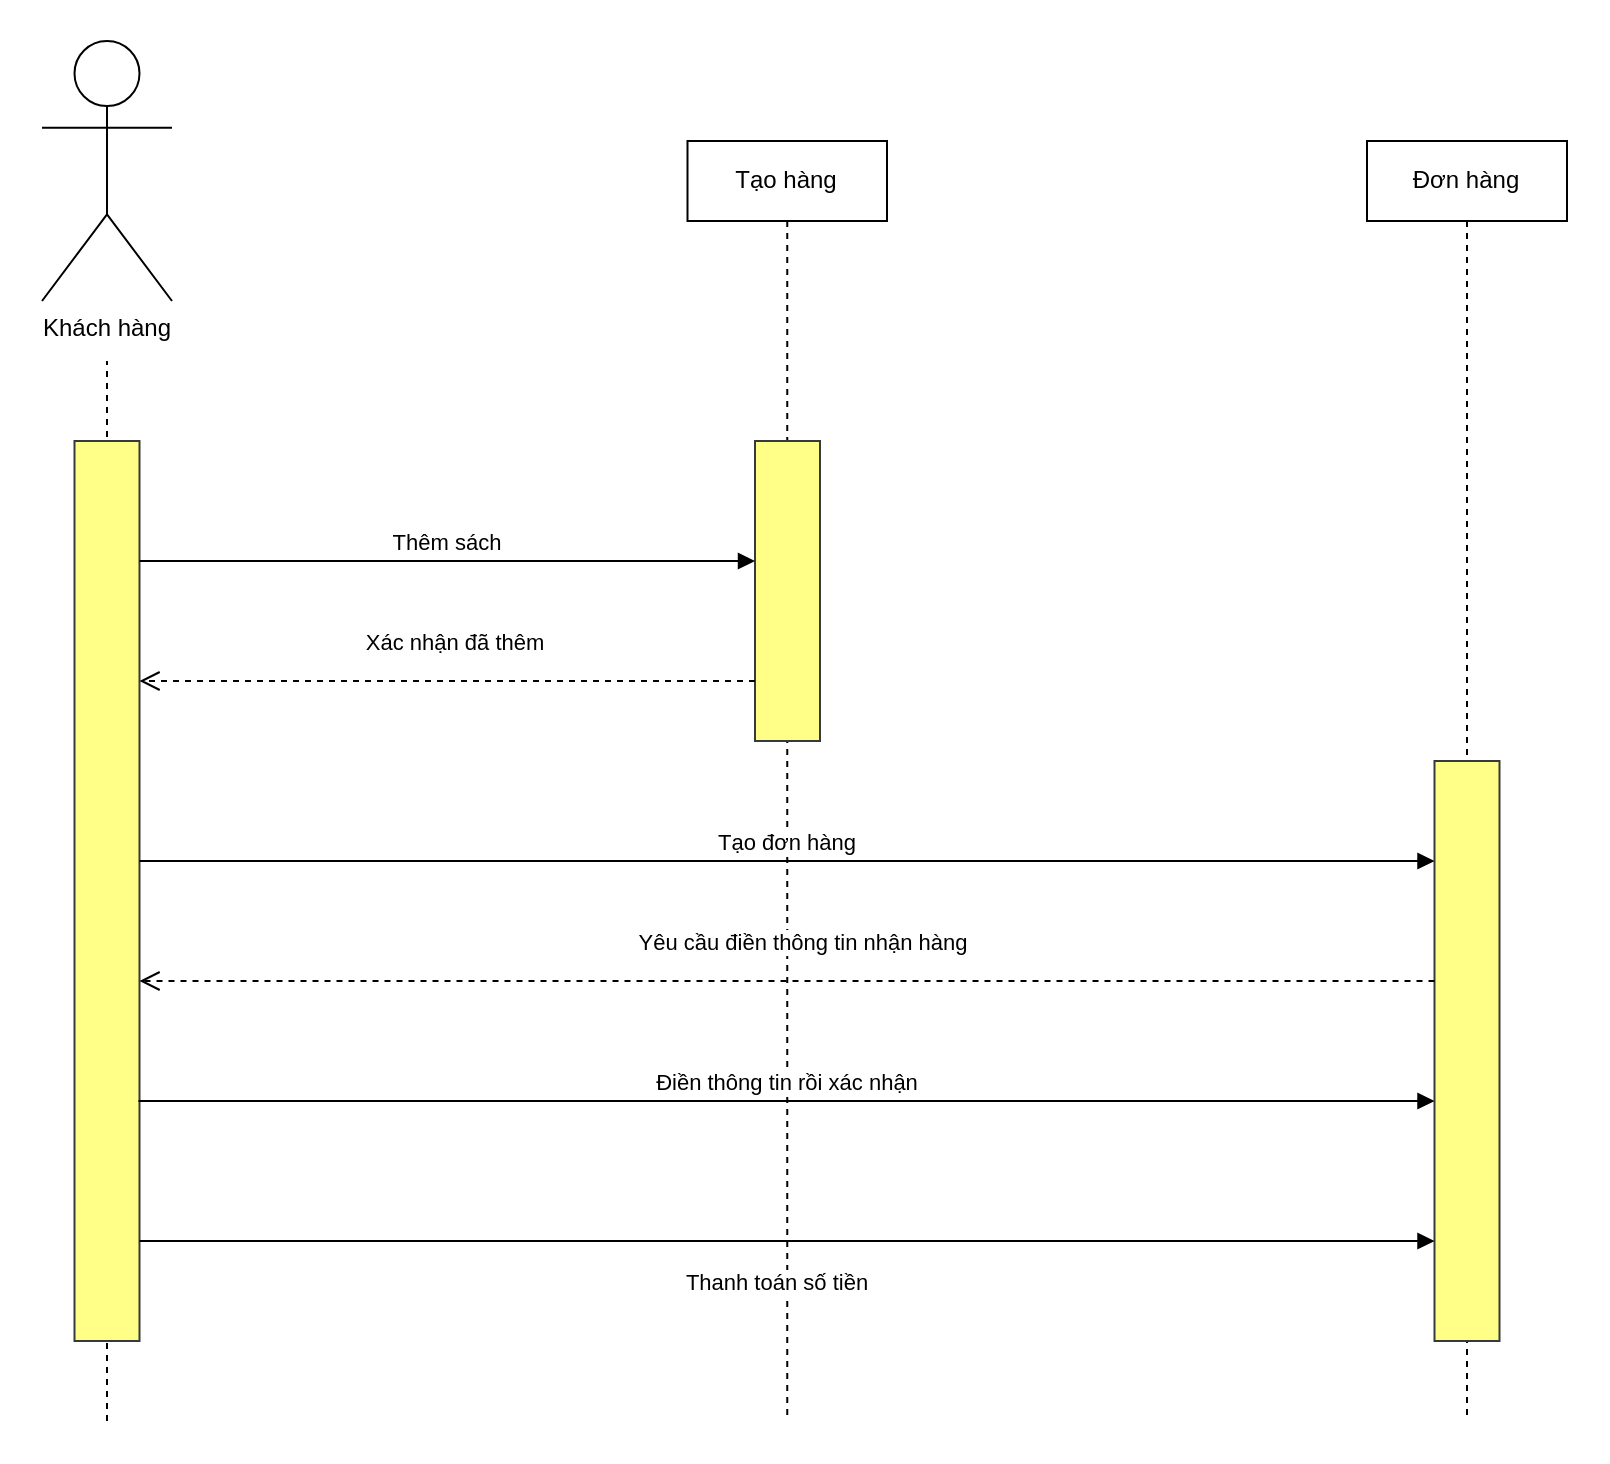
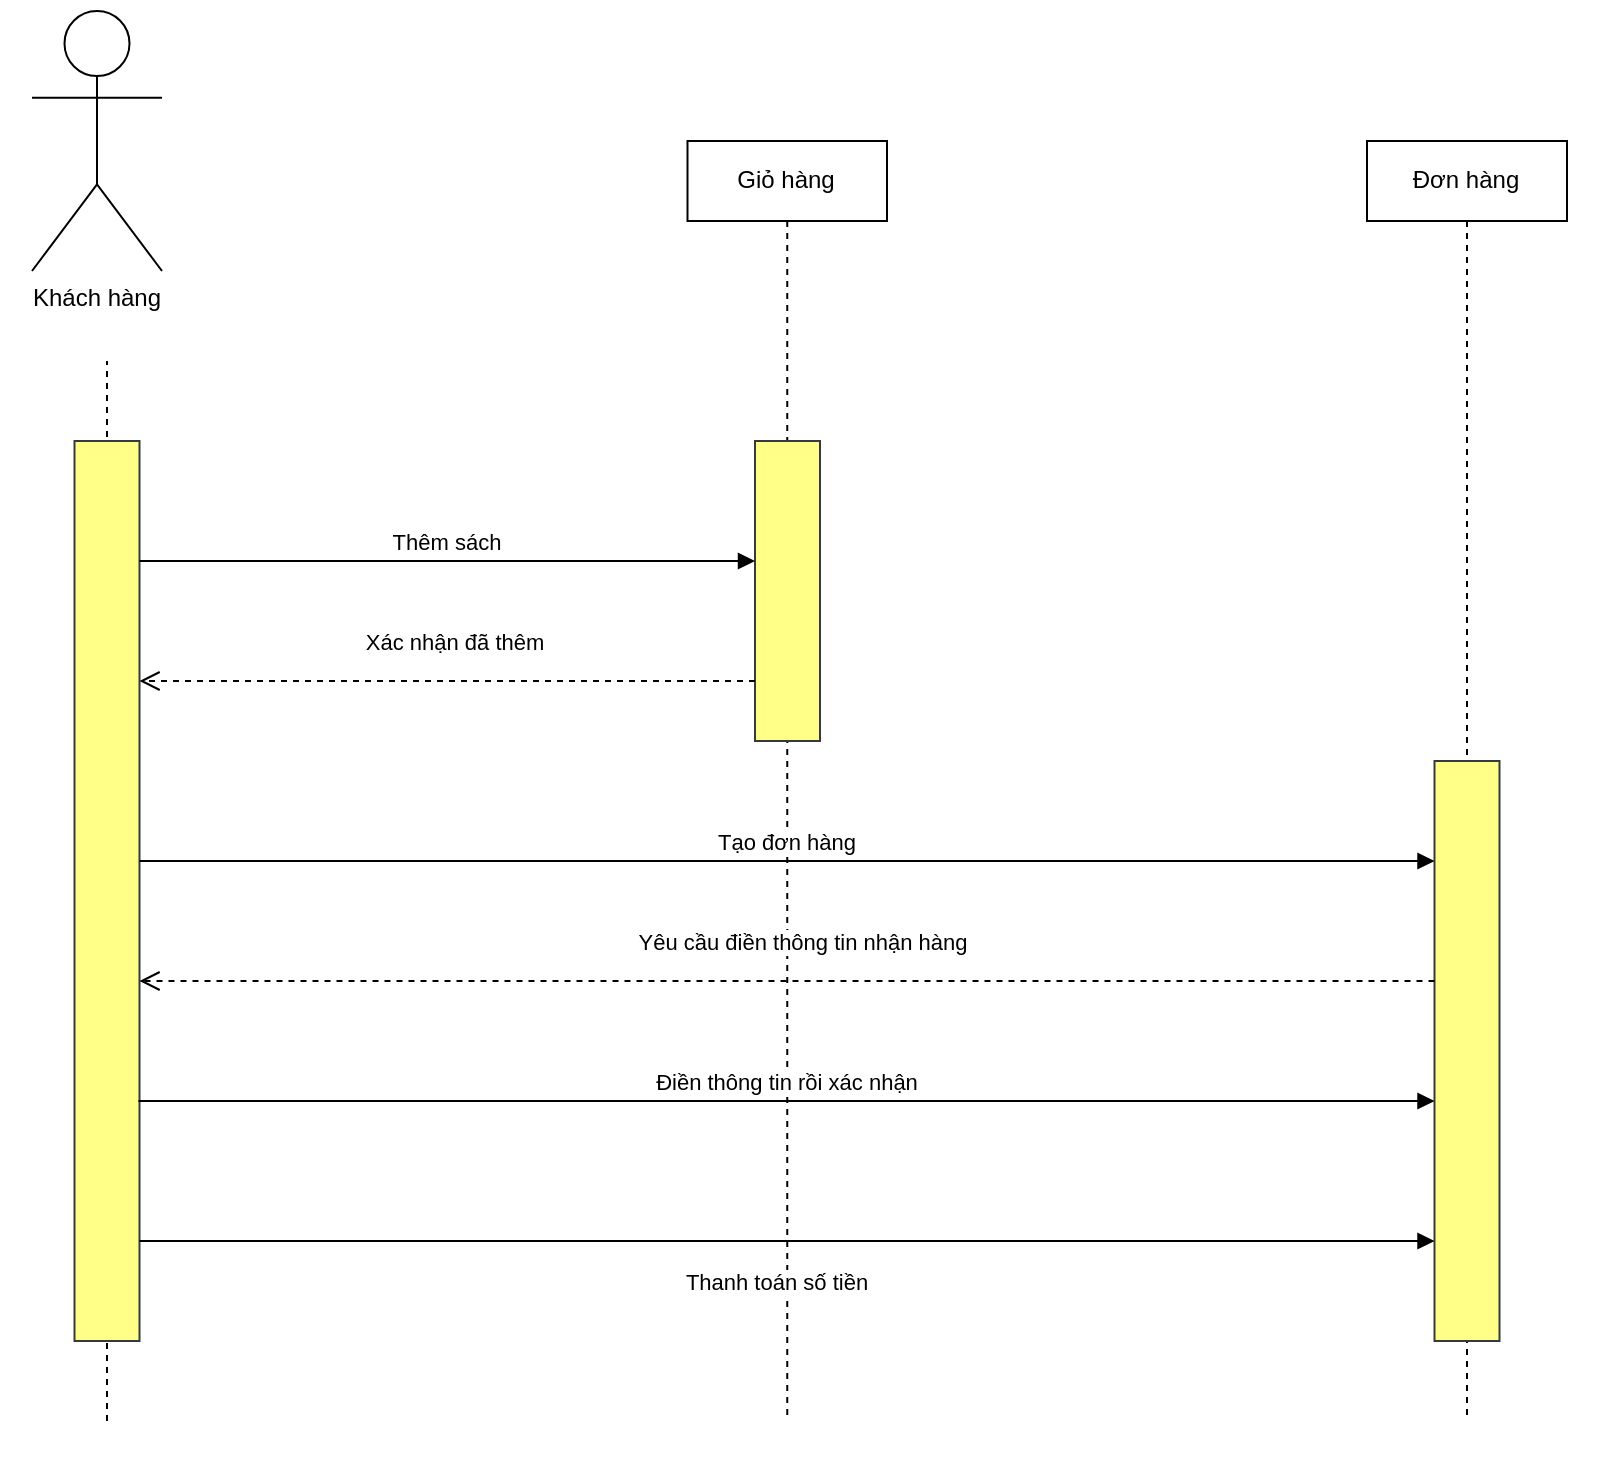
(107, 171) -> (97, 141)
(787, 181) -> (787, 181)
